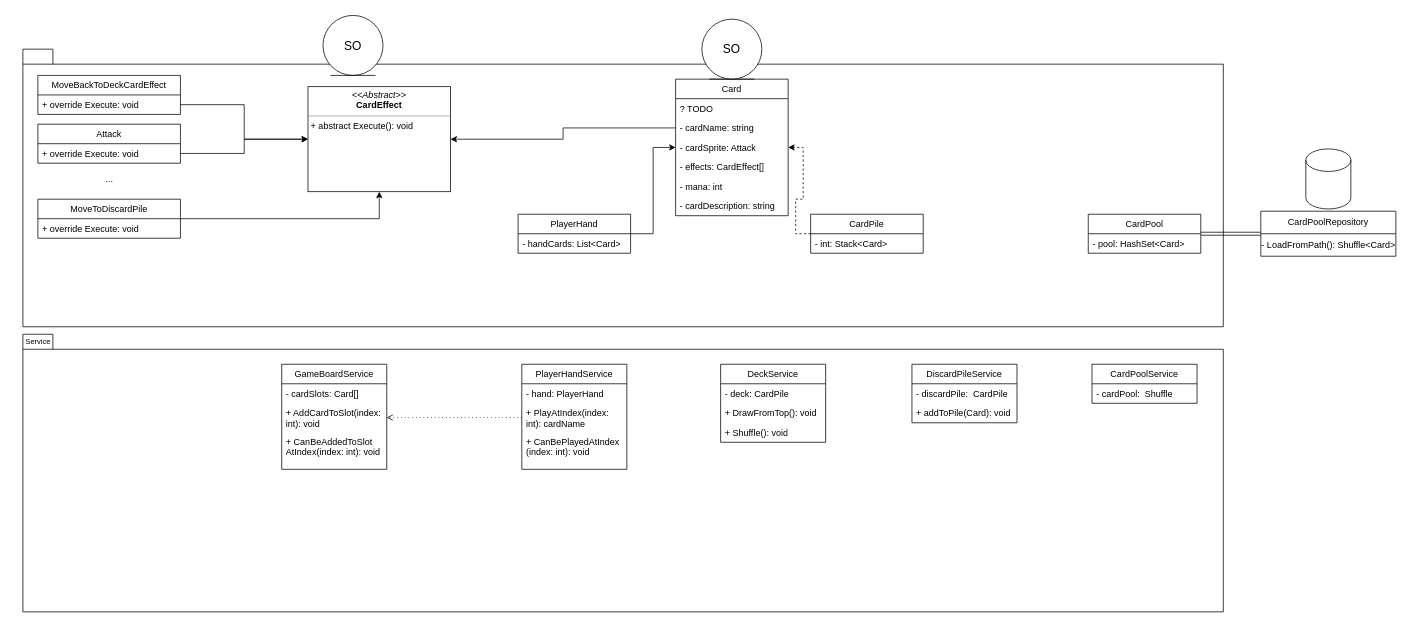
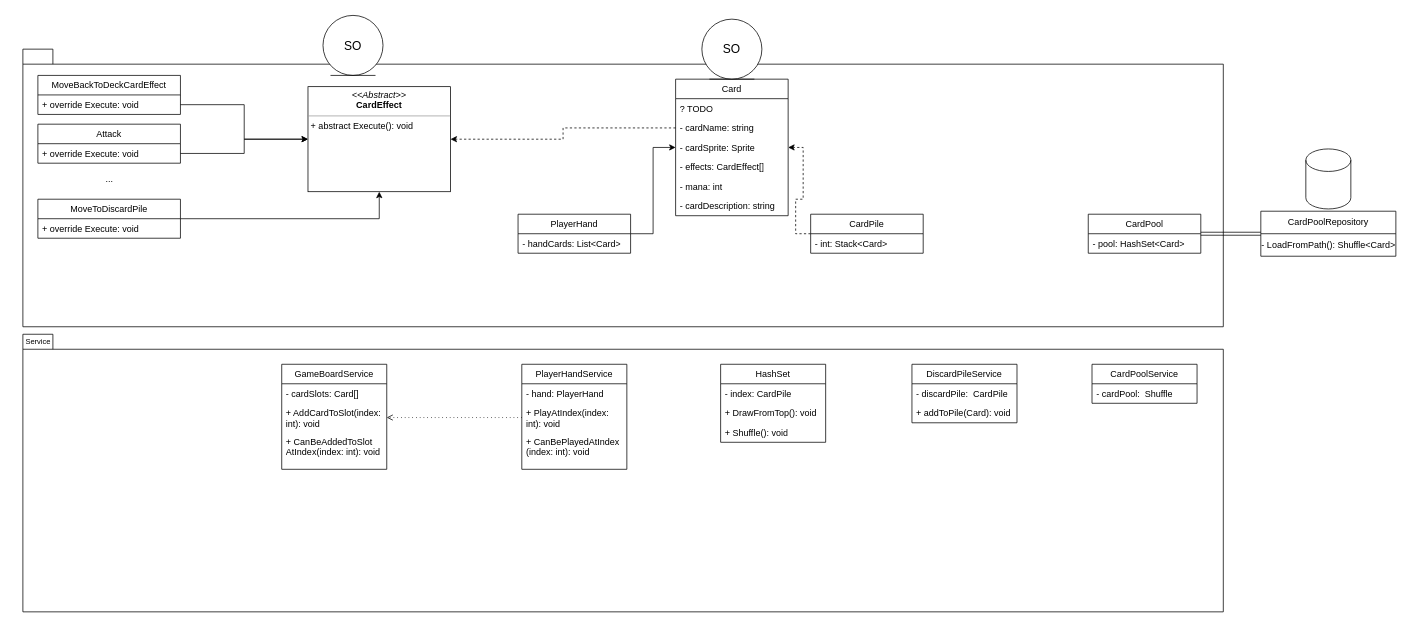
(563, 131) -> (563, 131)
(726, 148) -> (724, 148)
(773, 374) -> (773, 374)
(759, 394) -> (761, 394)
(575, 419) -> (575, 419)
